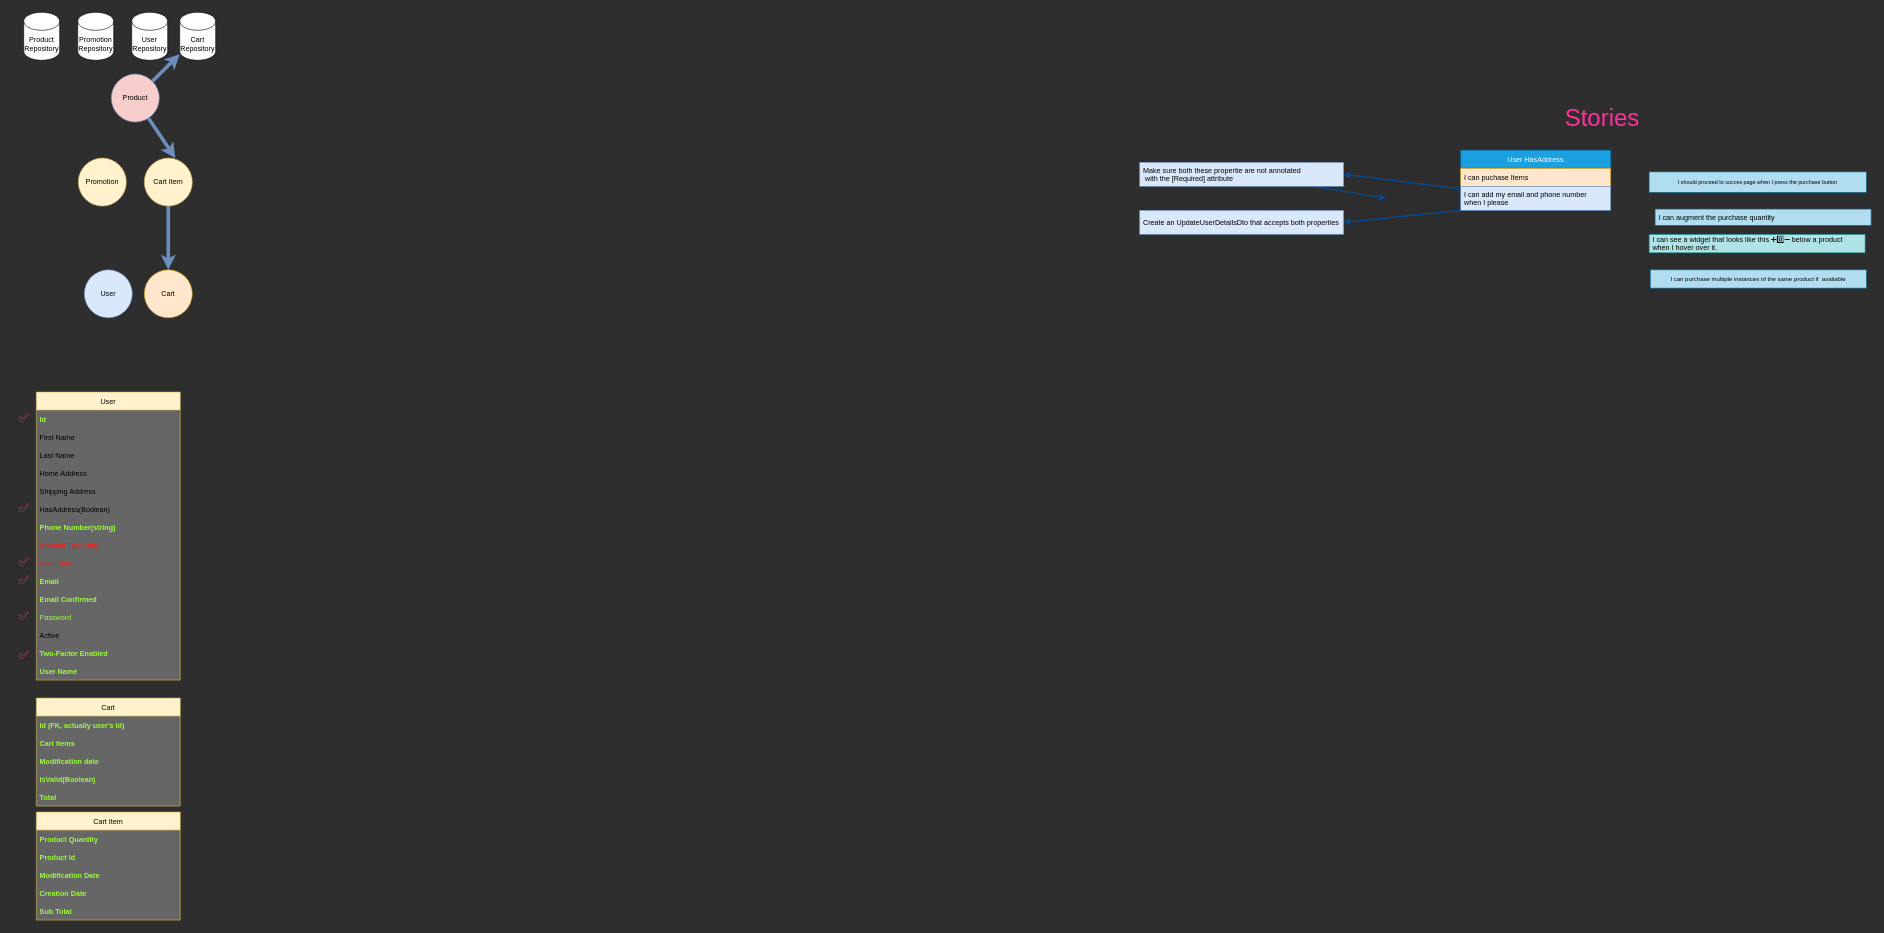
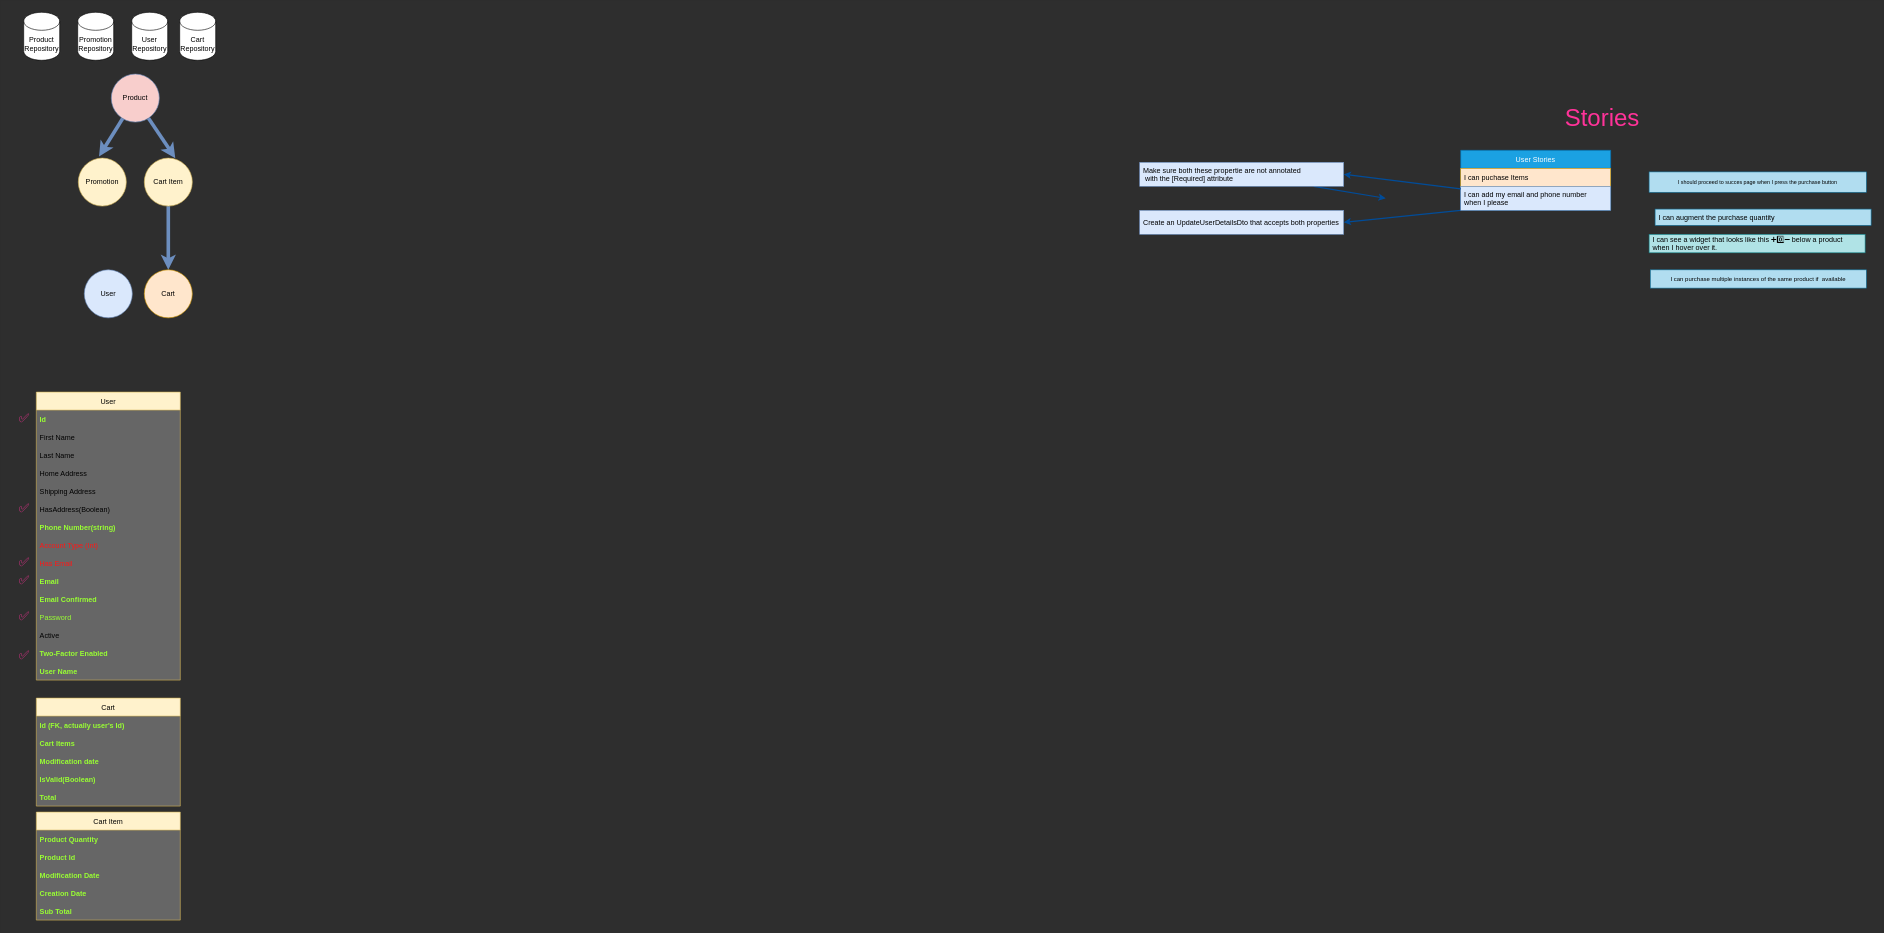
(162, 71) -> (114, 133)
(1535, 160) -> (1535, 160)
